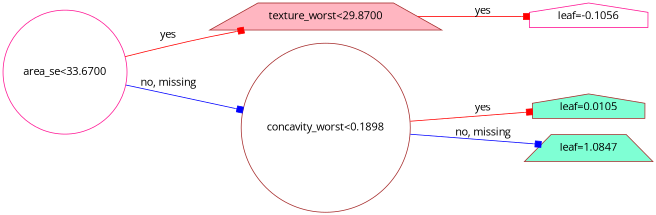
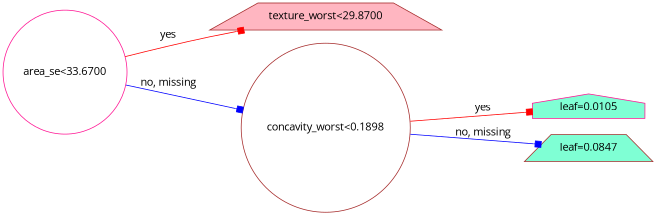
(589, 17) -> none
(589, 107) -> (589, 107)
(589, 148) -> (589, 148)
